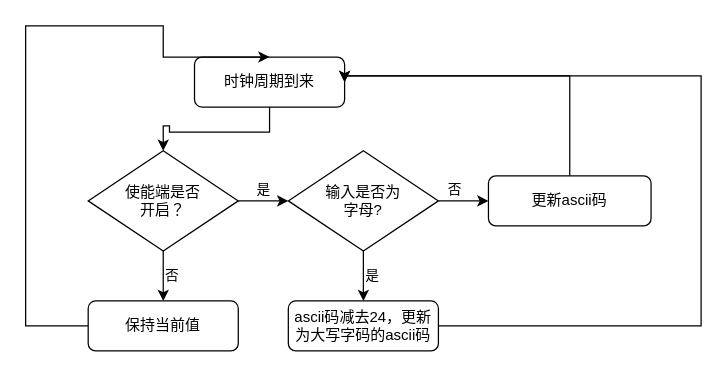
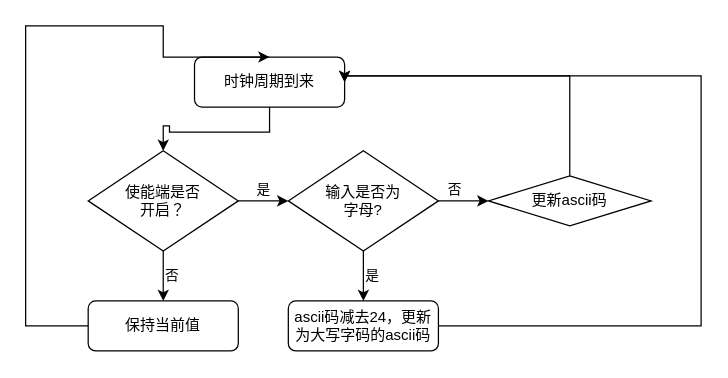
(569, 201) -> (569, 201)
